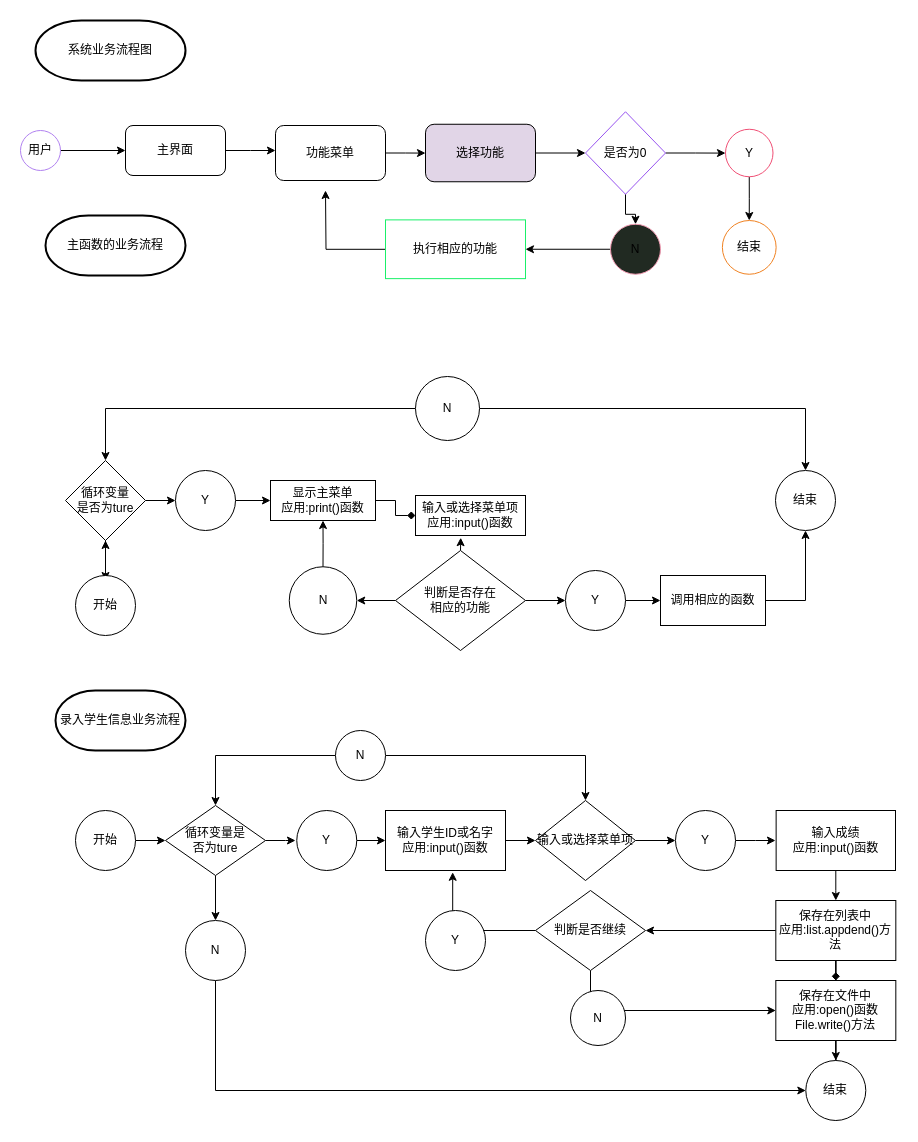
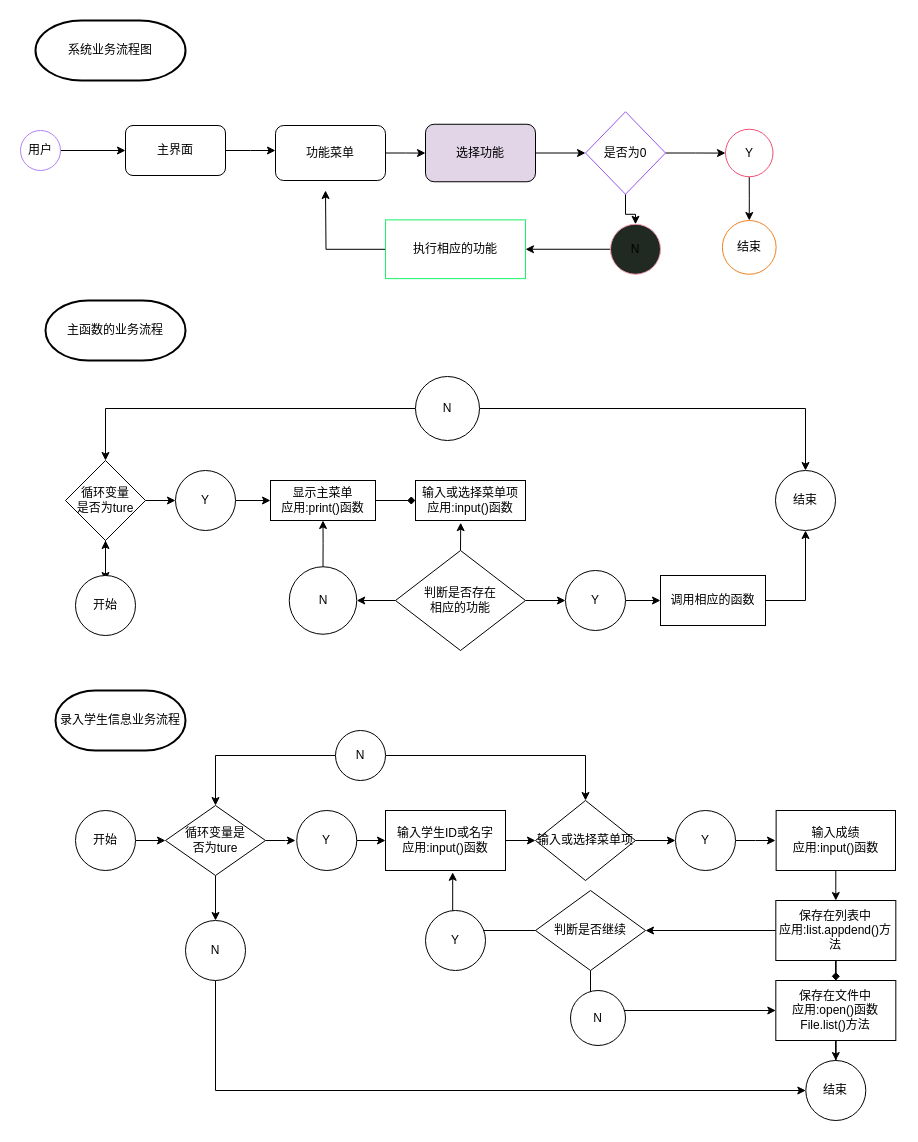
(116, 246) -> (116, 331)
(471, 516) -> (471, 501)
(836, 1011) -> (836, 1011)
